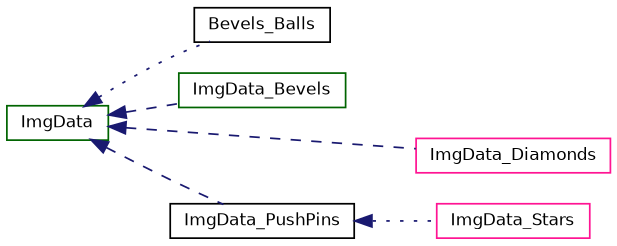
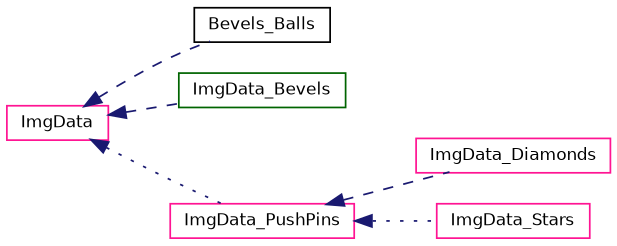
(153, 66) -> (153, 66)
(58, 123) -> (58, 123)
(271, 138) -> (396, 186)
(164, 177) -> (164, 177)
(262, 221) -> (262, 221)
